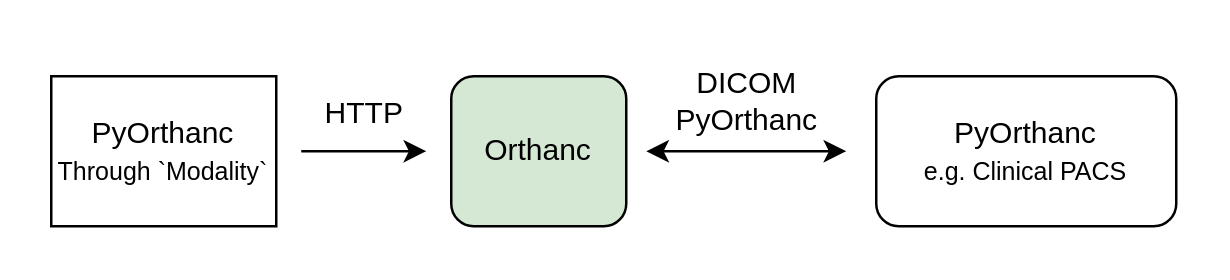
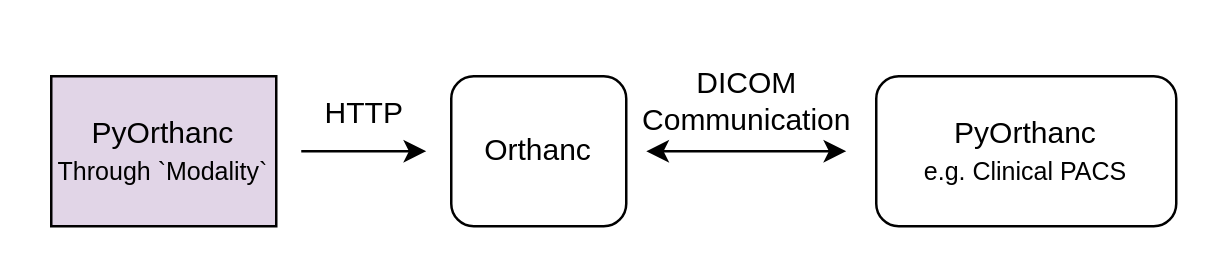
(748, 101) -> (748, 101)
(164, 151) -> (164, 151)
(539, 151) -> (539, 151)
